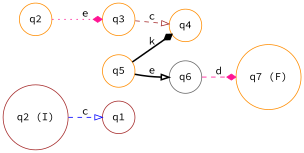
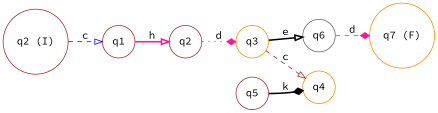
(85, 14) -> (219, 36)
(36, 19) -> (185, 42)
none -> (148, 42)
(119, 71) -> (252, 93)
(148, 76) -> (282, 39)
